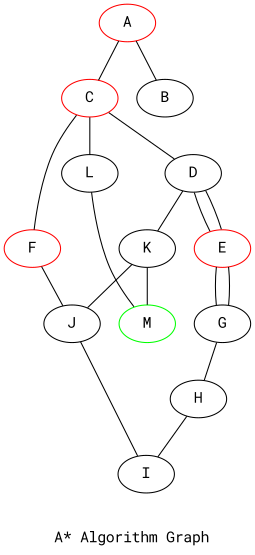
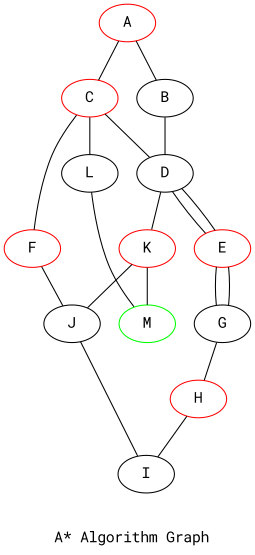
none -> (165, 136)
(147, 249) -> (147, 249)
(198, 399) -> (198, 399)
